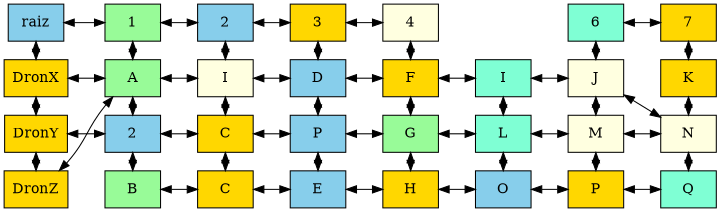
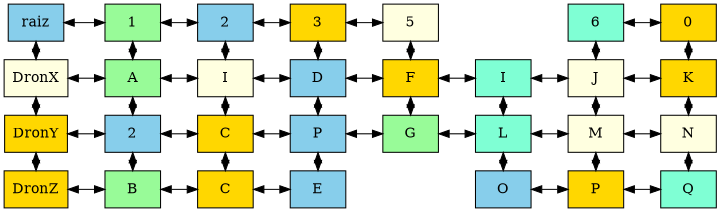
(411, 23) -> (411, 23)
(689, 23) -> (689, 23)
(36, 78) -> (36, 78)
(642, 106) -> (642, 78)
(83, 140) -> (86, 189)
(411, 189) -> none
